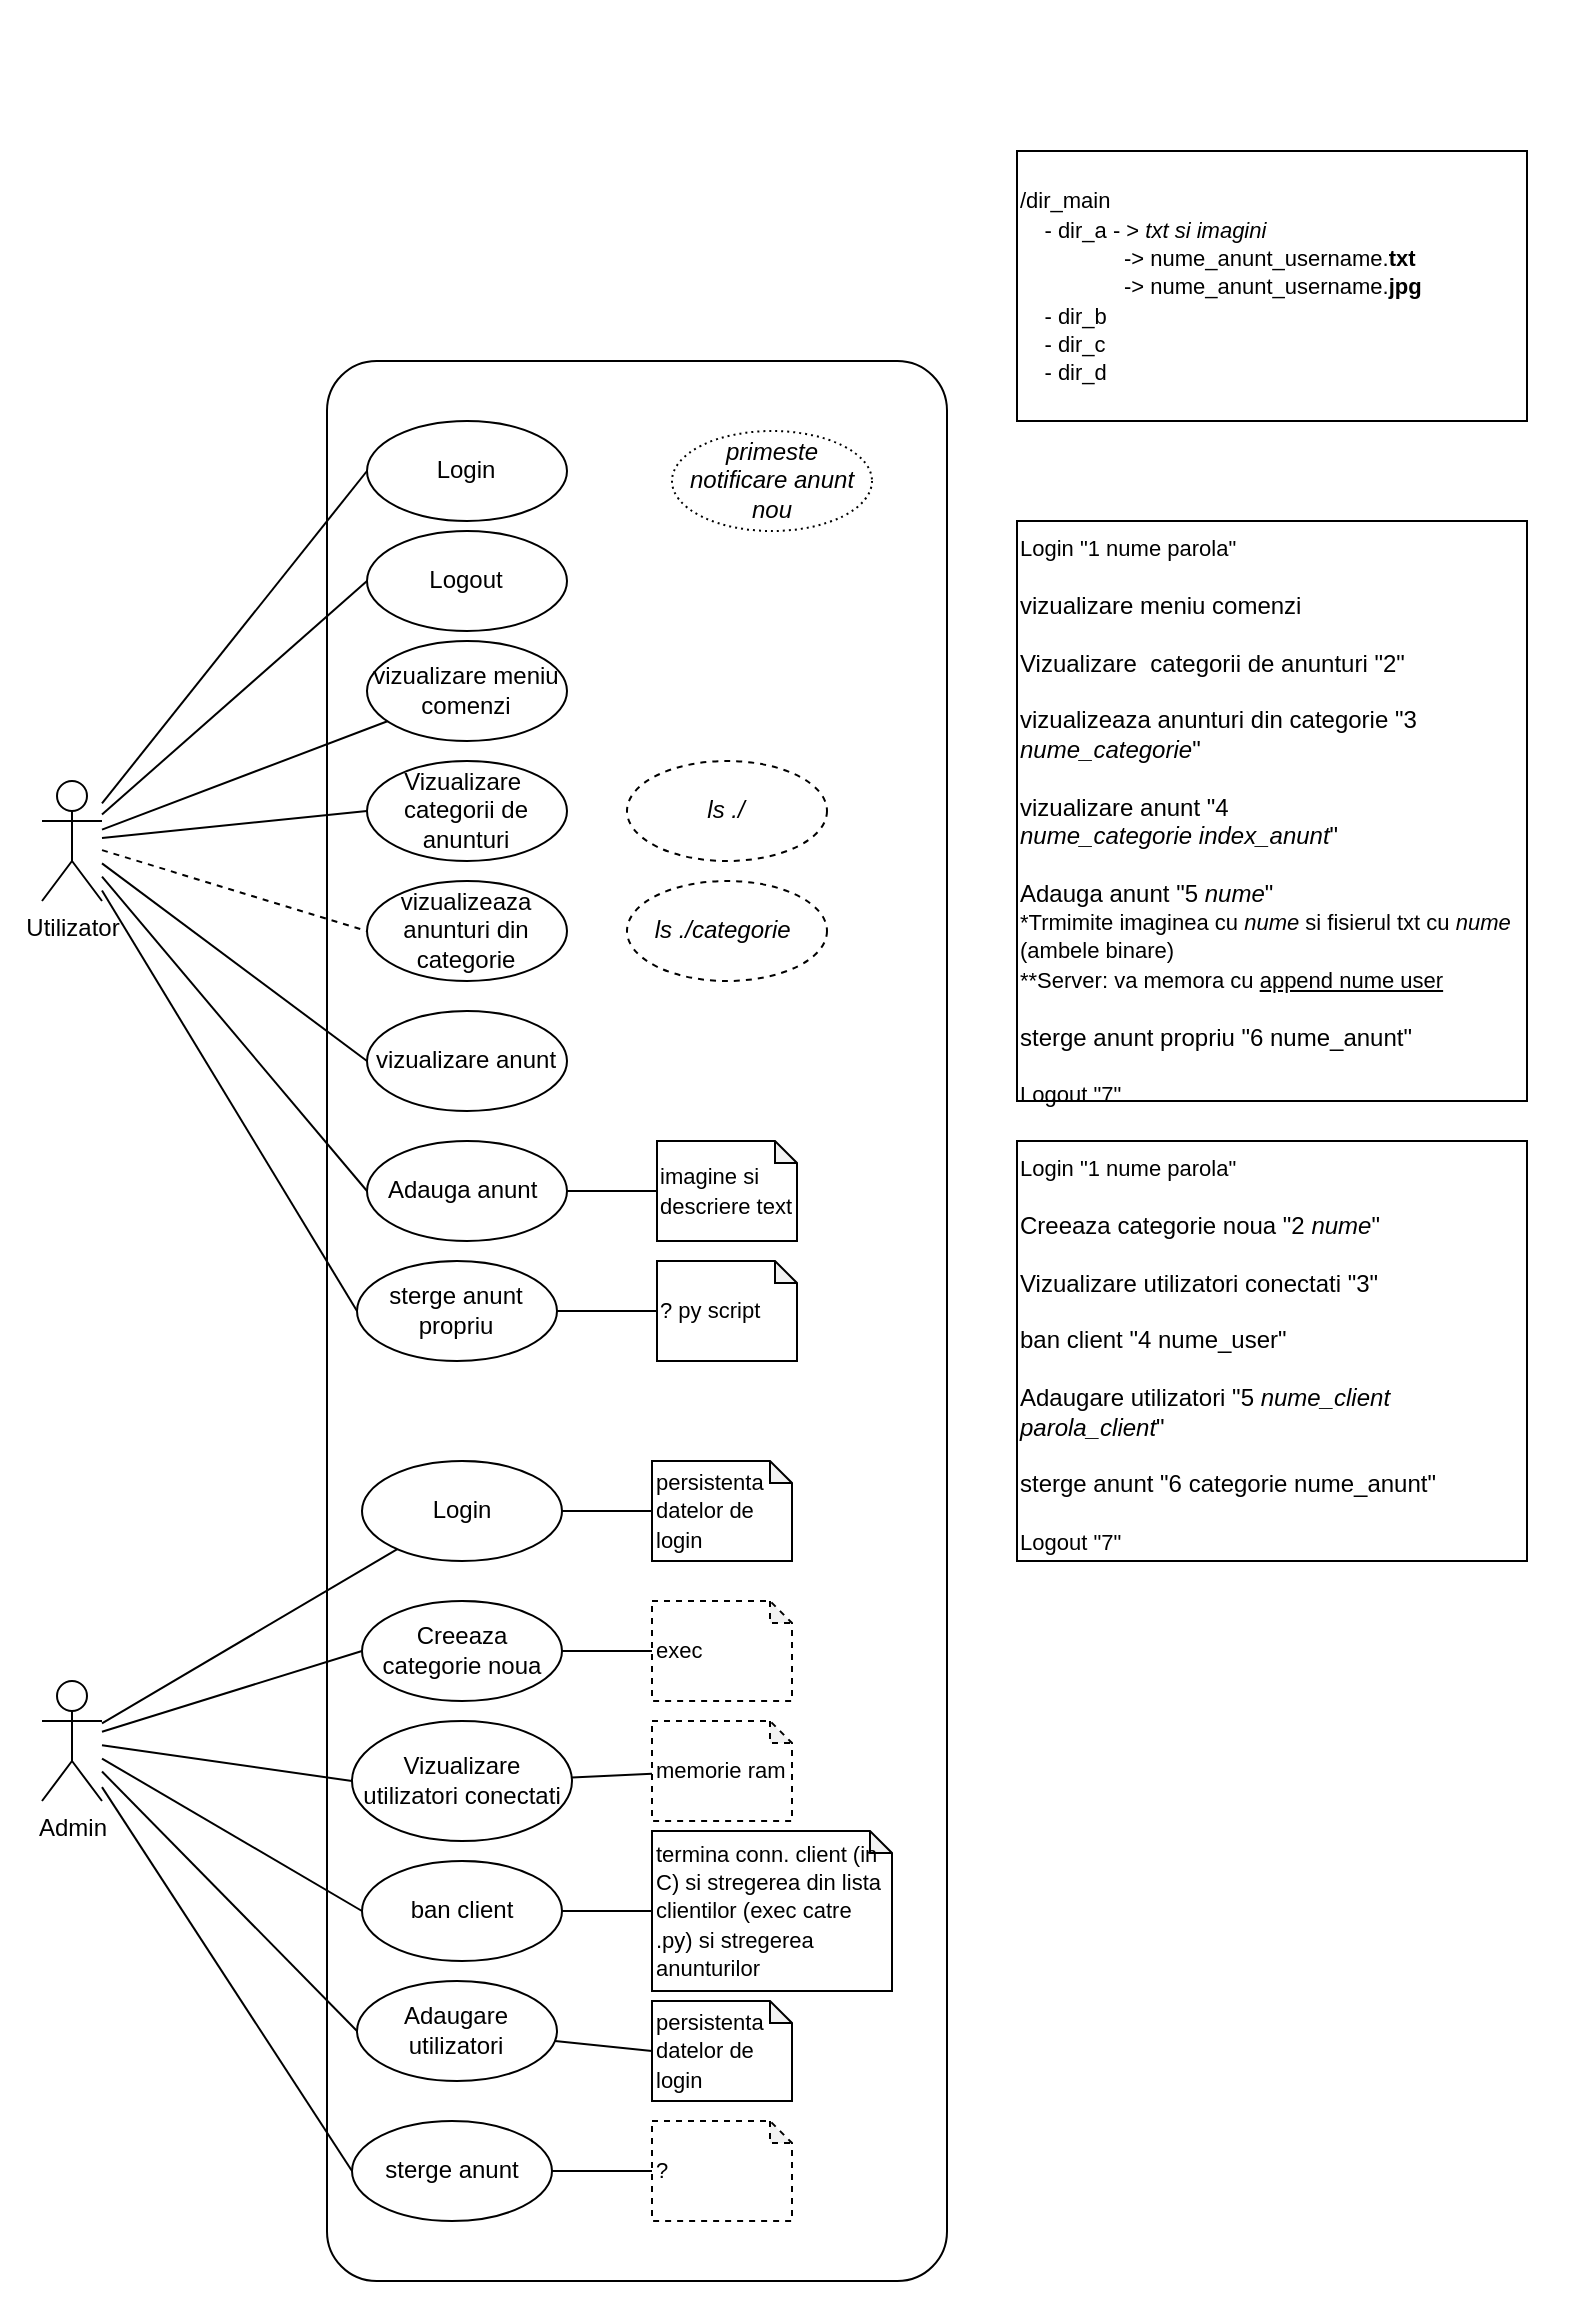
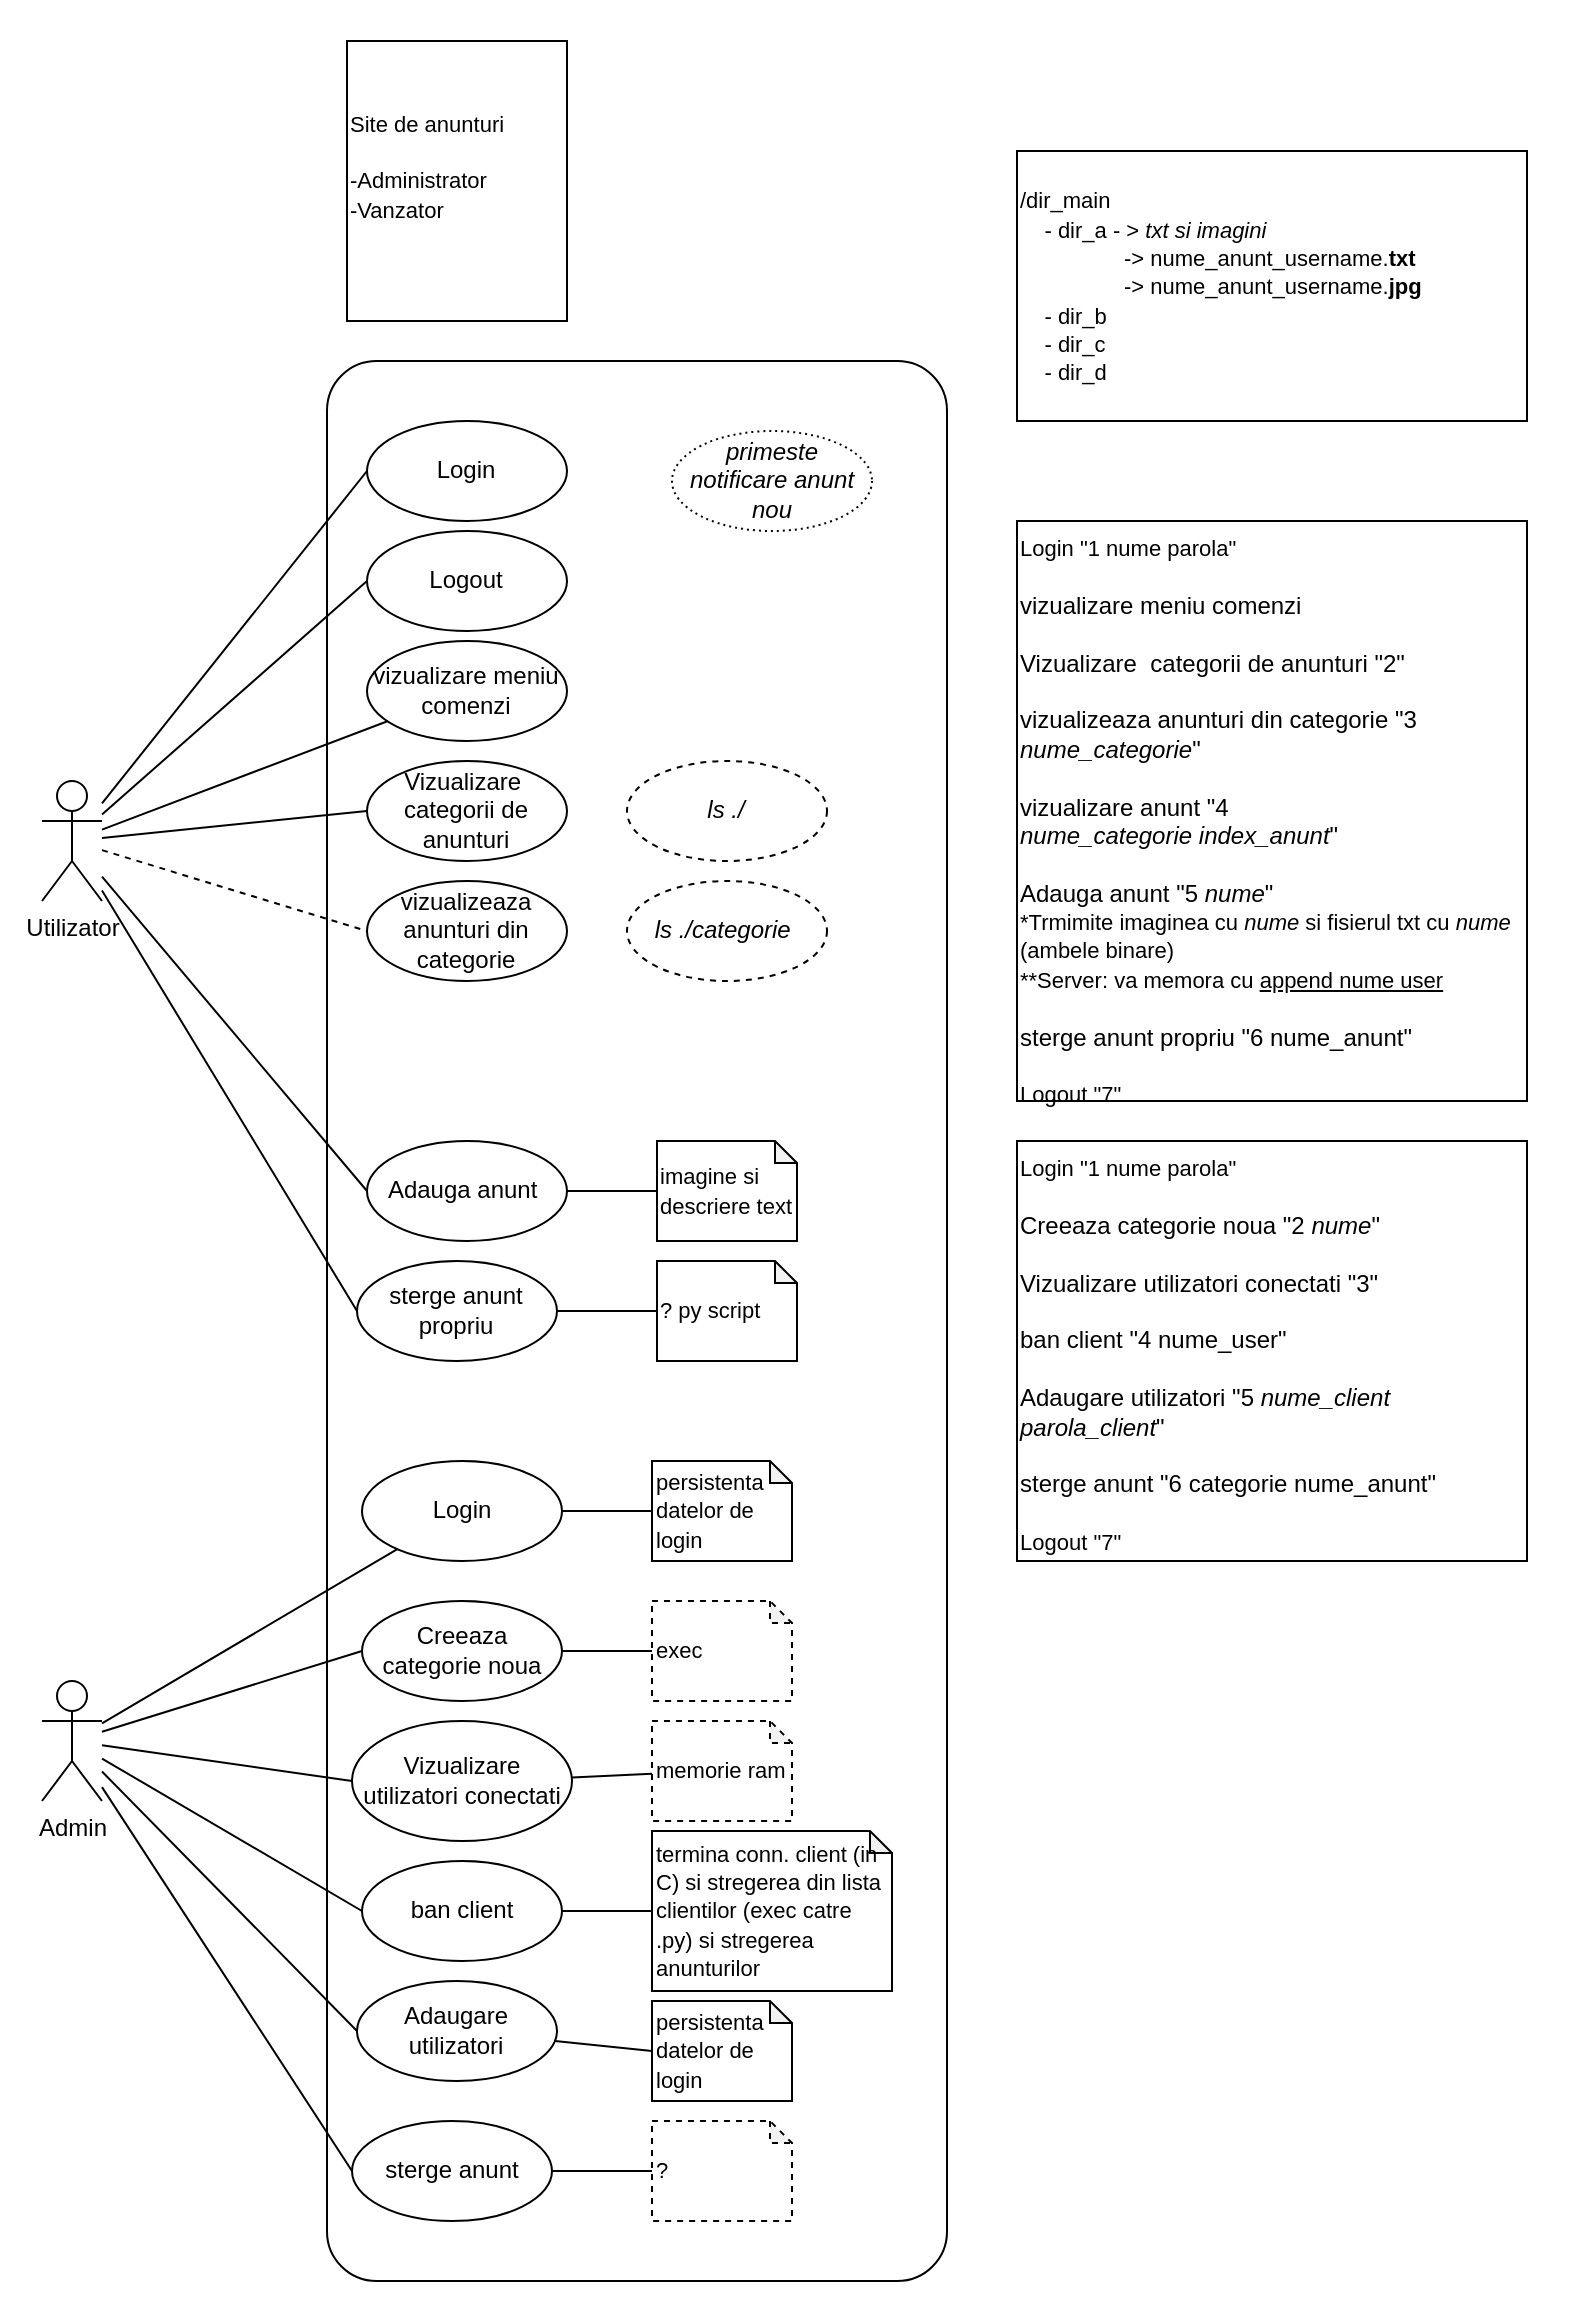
none -> (457, 181)
(235, 962) -> none
(467, 1061) -> none
